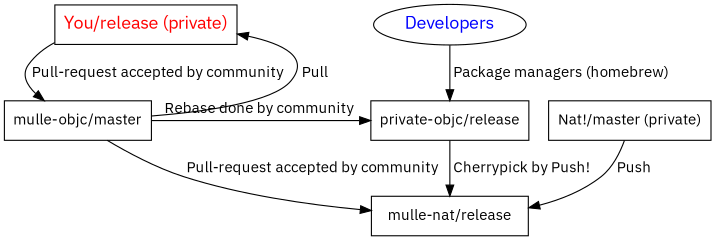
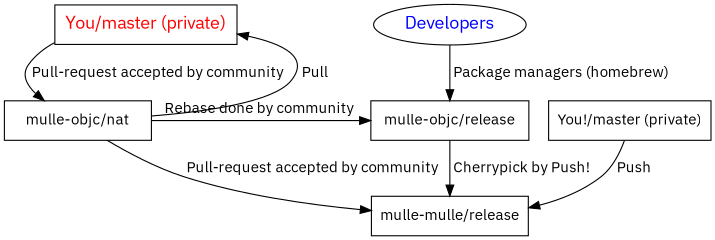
(146, 25) -> (146, 25)
(78, 121) -> (78, 121)
(450, 121) -> (450, 121)
(630, 121) -> (630, 121)
(450, 216) -> (450, 216)
